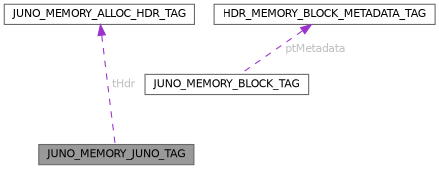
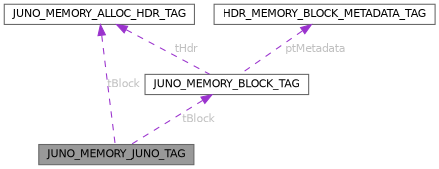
none -> (168, 52)
(122, 84) -> (122, 84)
none -> (167, 122)
